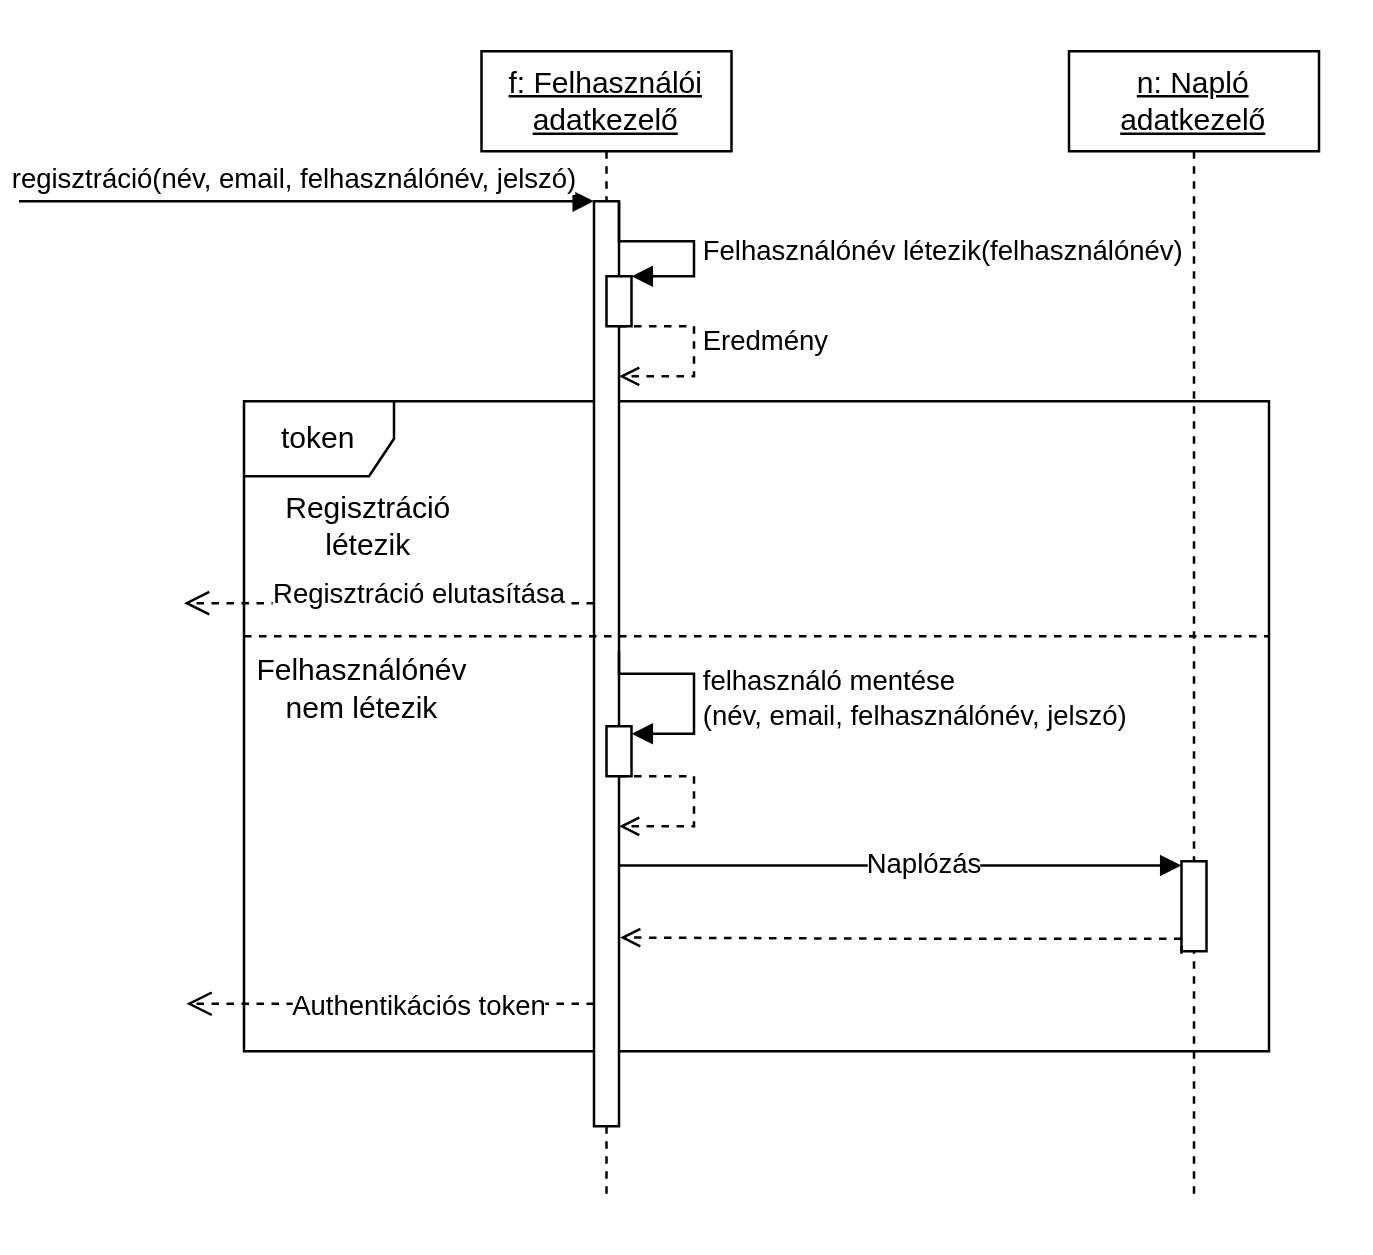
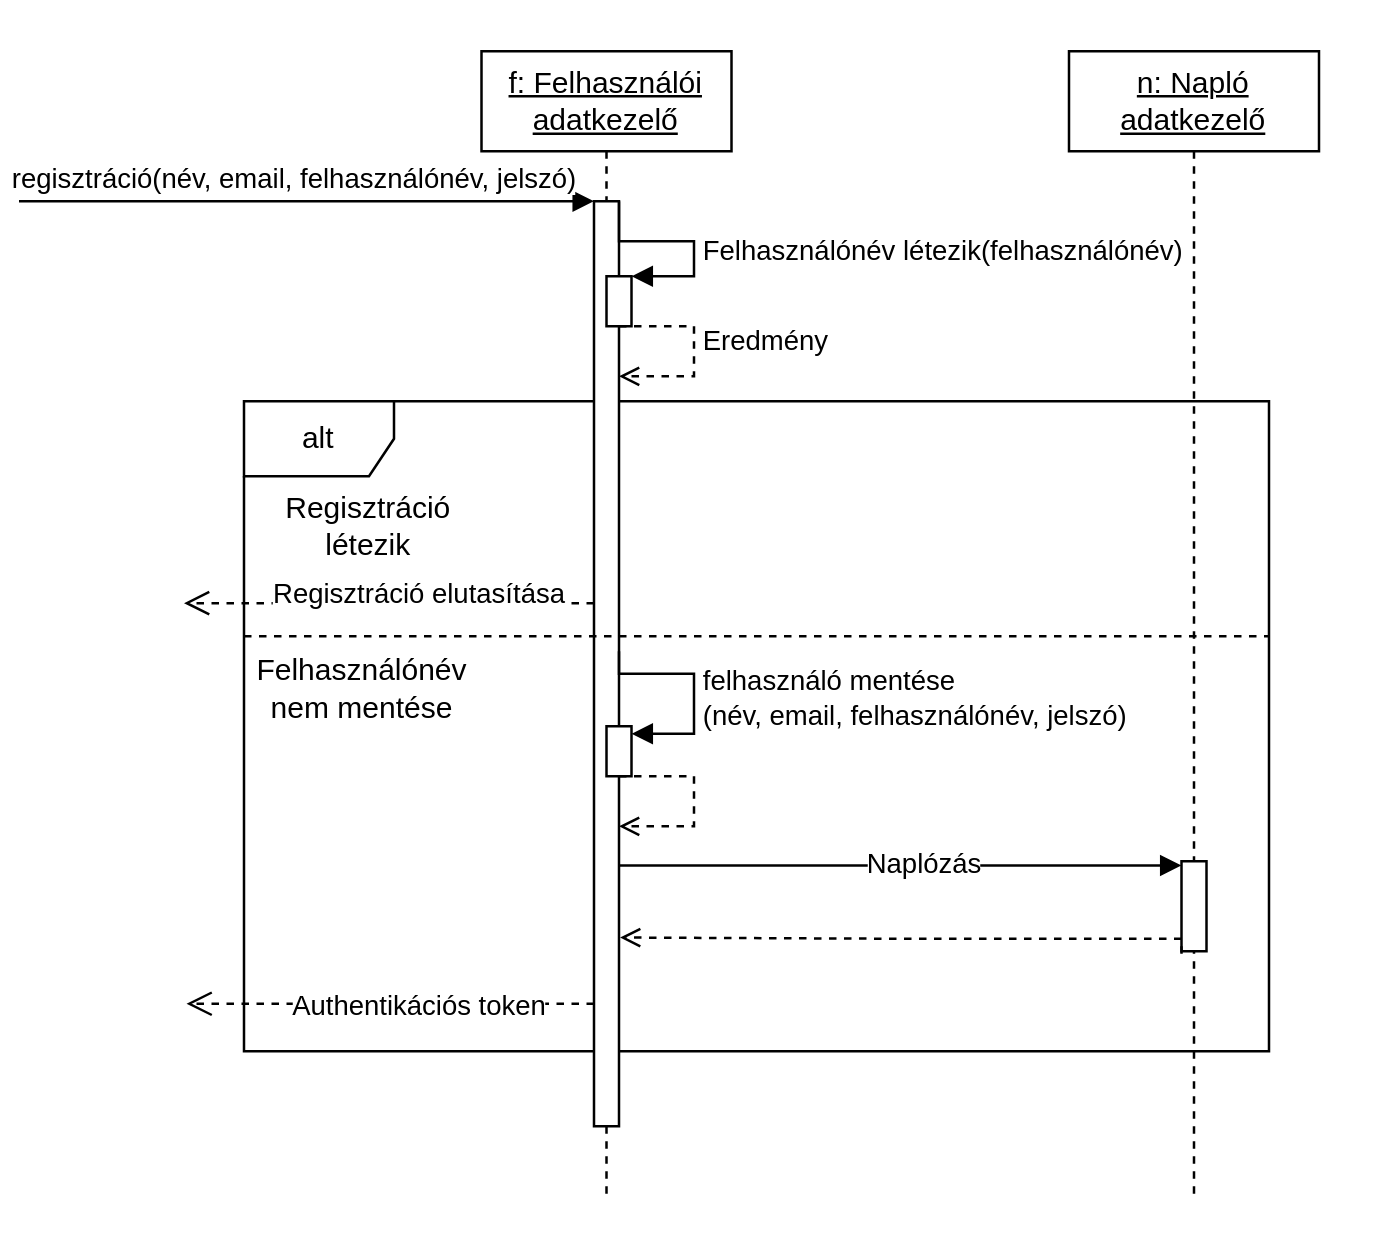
(319, 439) -> (319, 439)
(363, 689) -> (363, 689)
